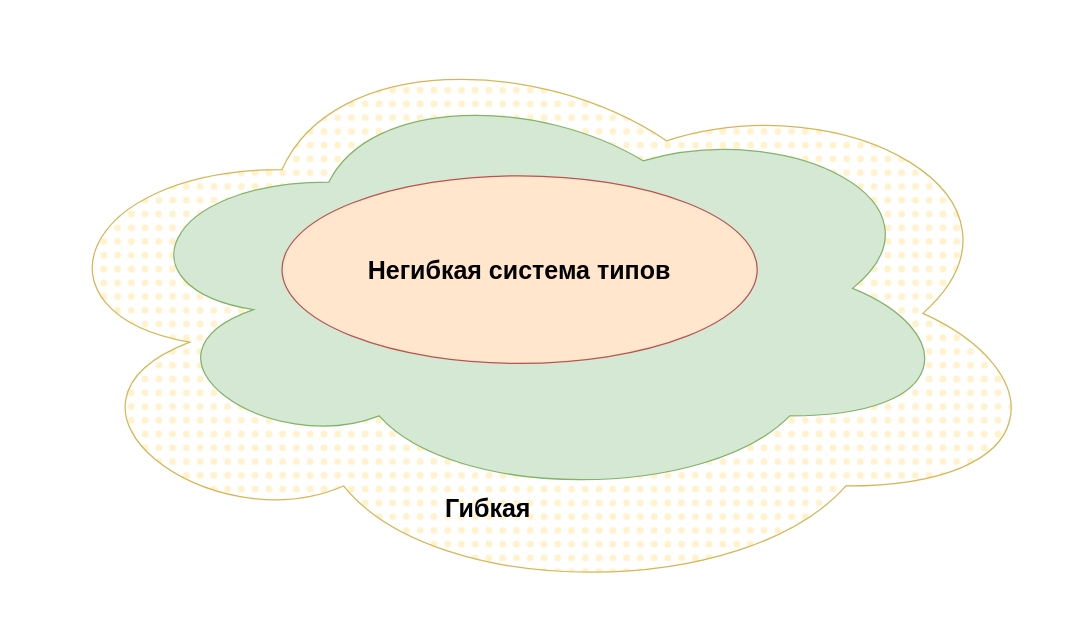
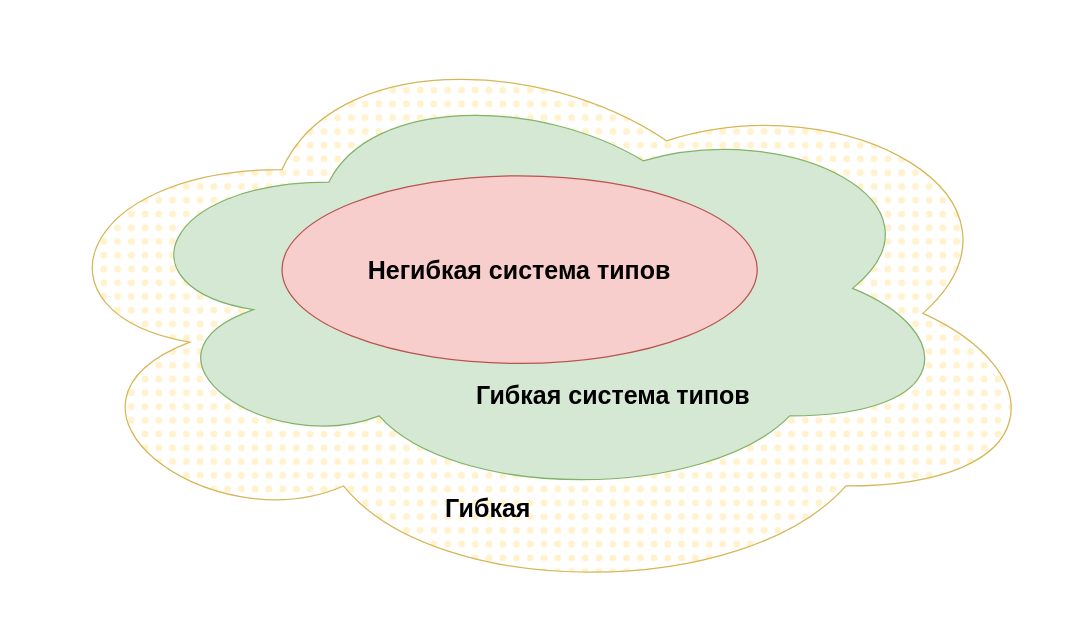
(519, 269) -> (519, 269)
none -> (613, 394)
